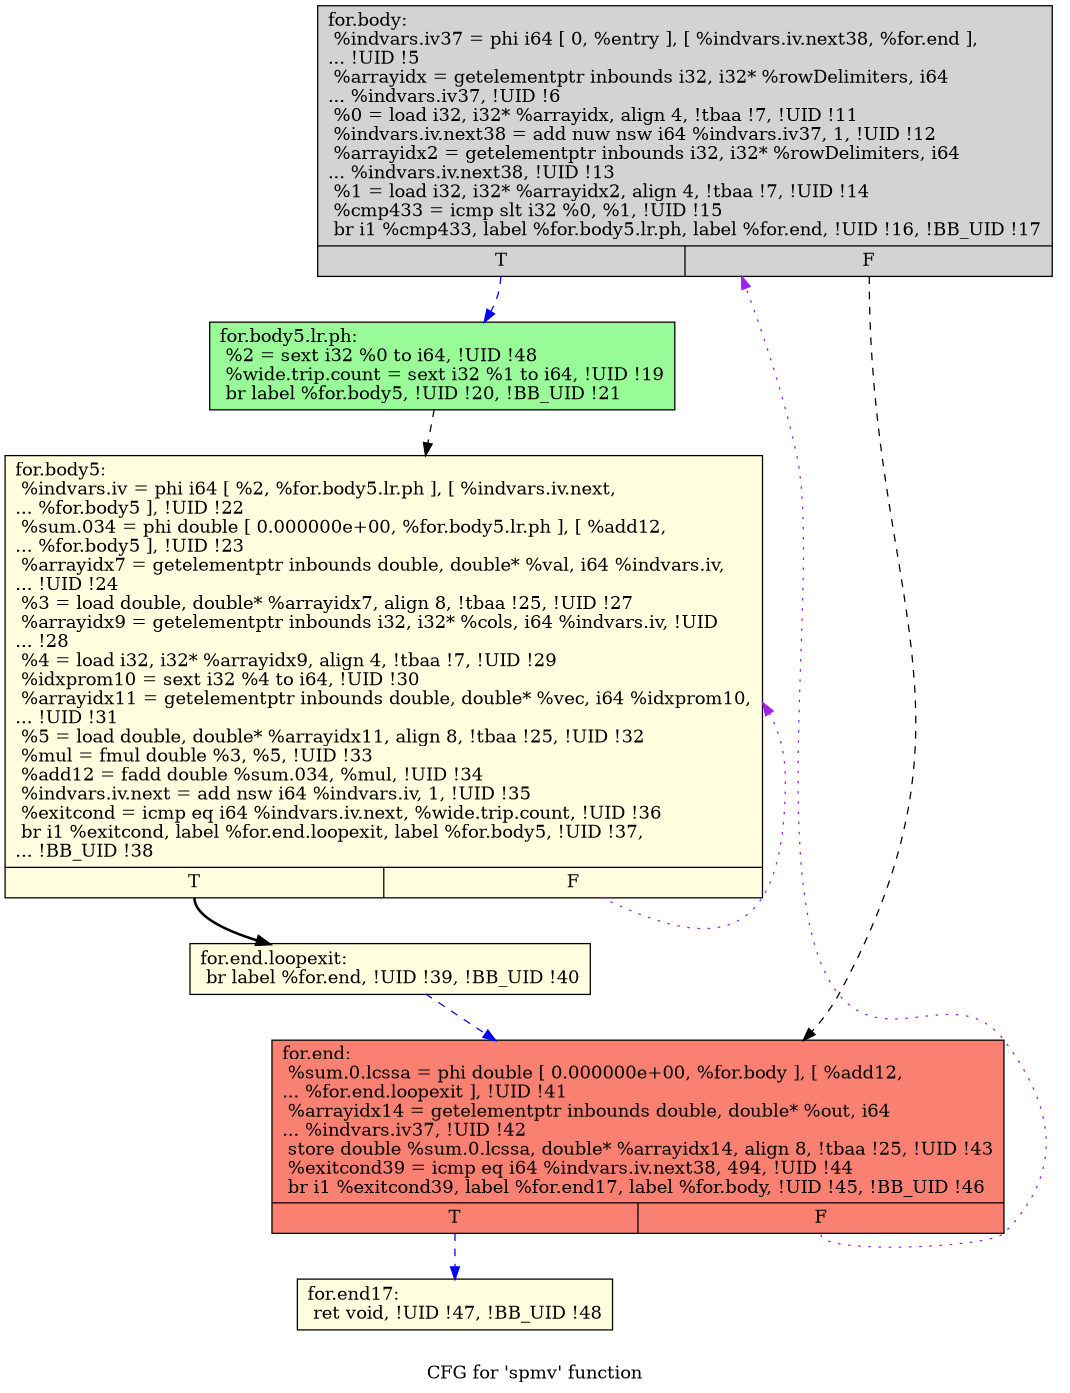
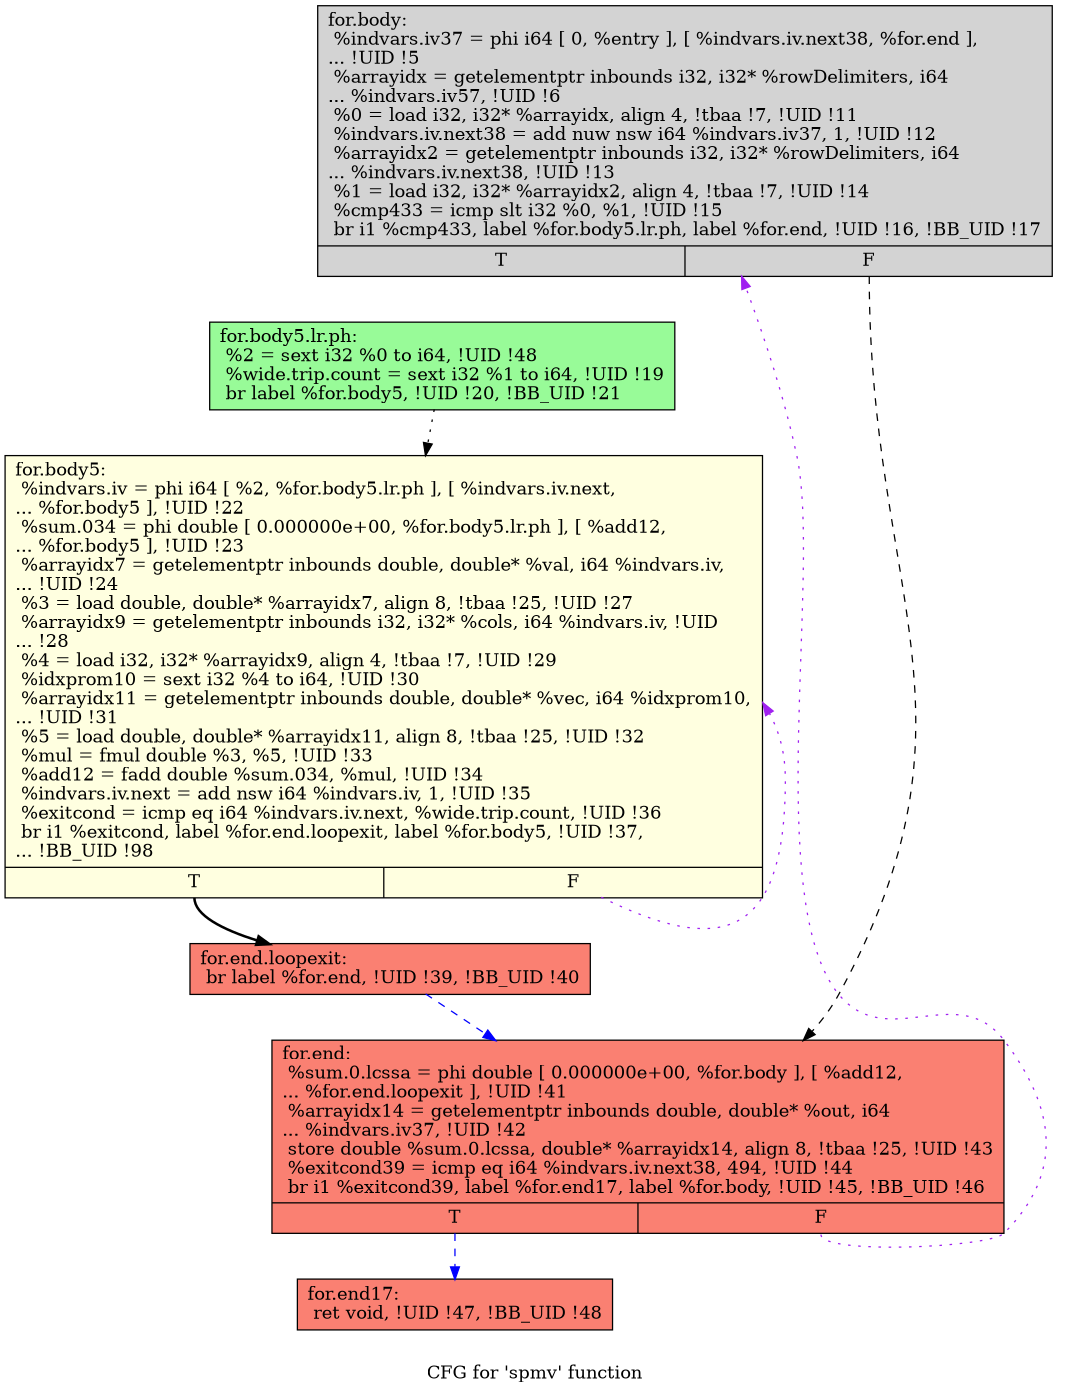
(445, 97) -> (445, 97)
(498, 295) -> none
(431, 426) -> (431, 426)
(85, 851) -> (85, 851)
(390, 969) -> (390, 969)
(455, 1305) -> (455, 1305)
